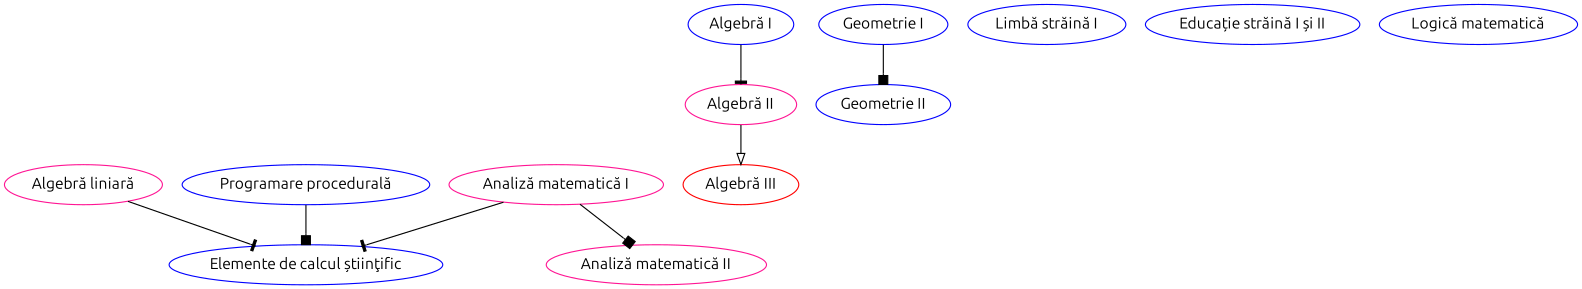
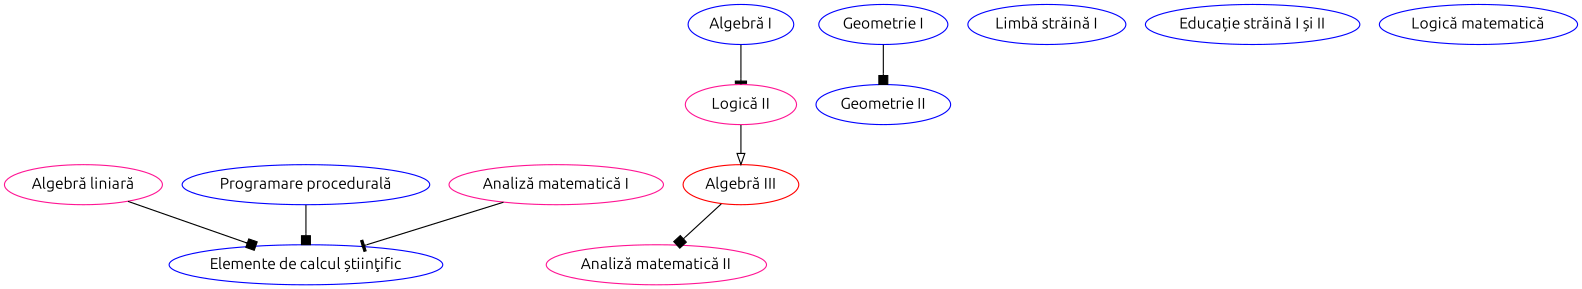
(741, 105) -> (741, 105)
(602, 221) -> (703, 221)
(189, 223) -> (189, 223)
